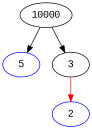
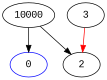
(57, 37) -> (53, 38)
(21, 65) -> (29, 65)
(71, 114) -> (82, 65)
